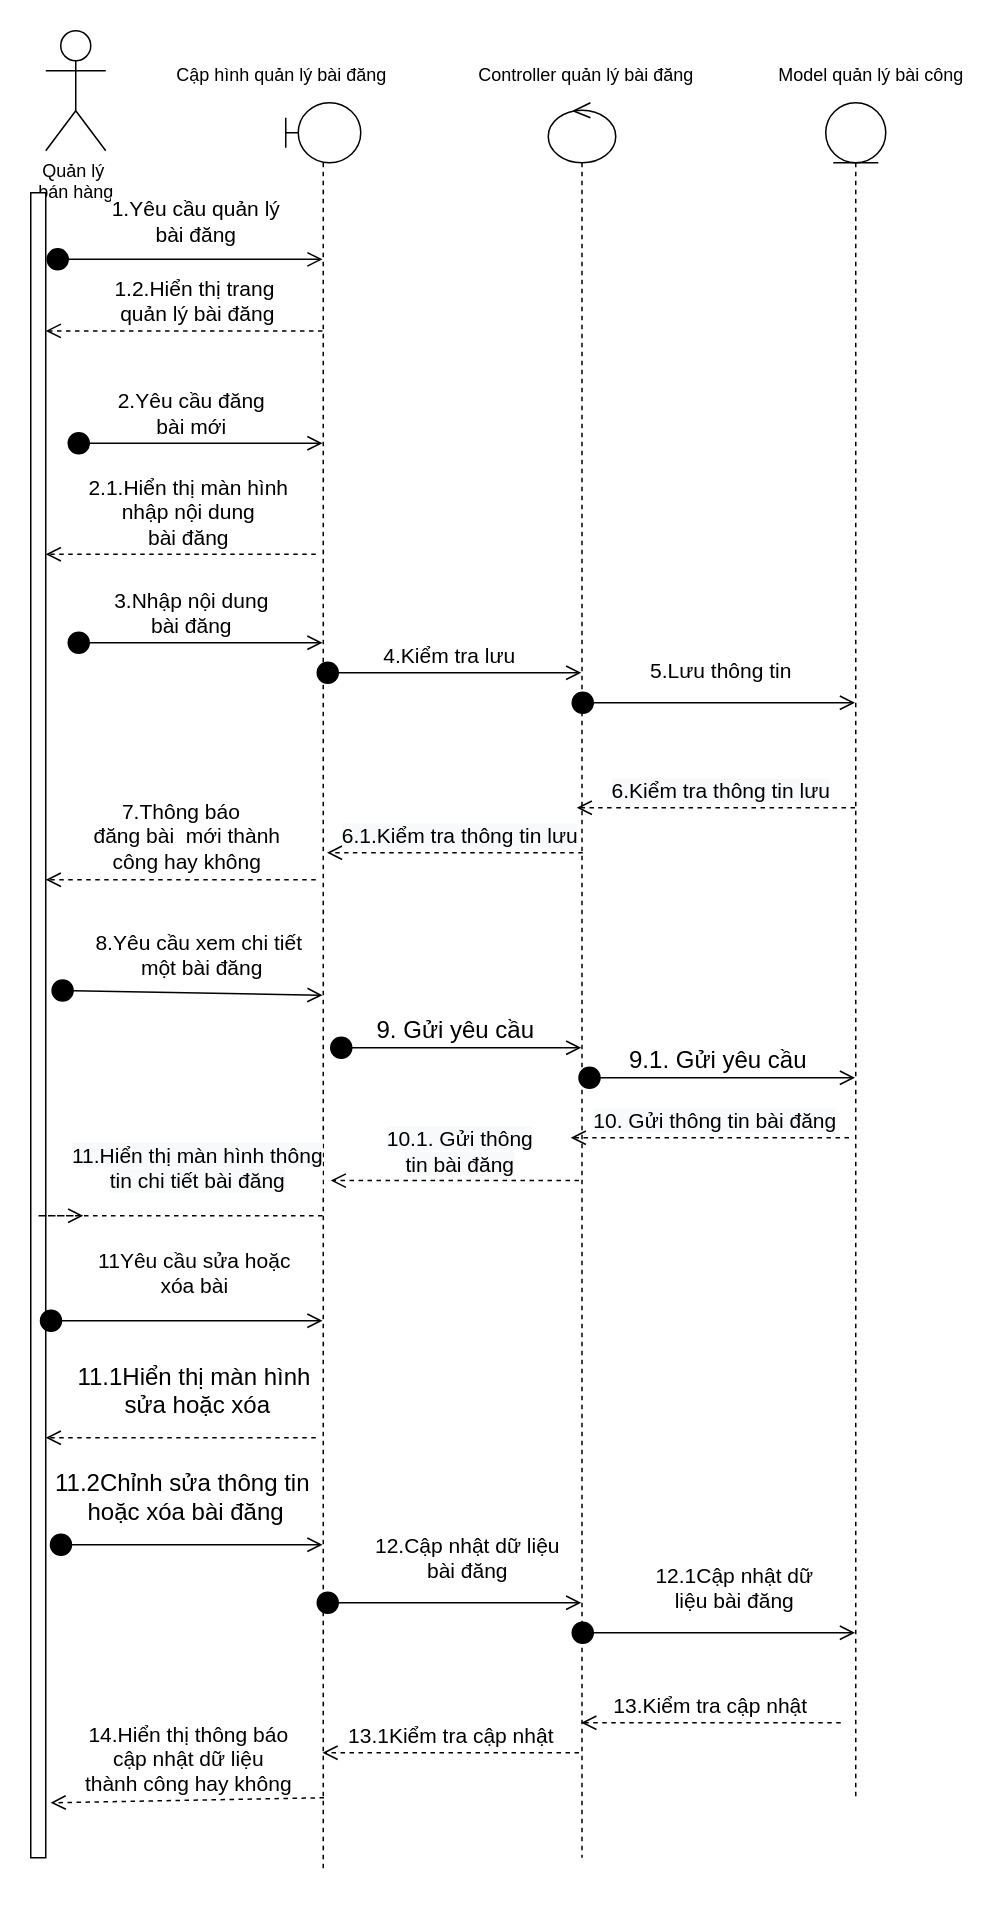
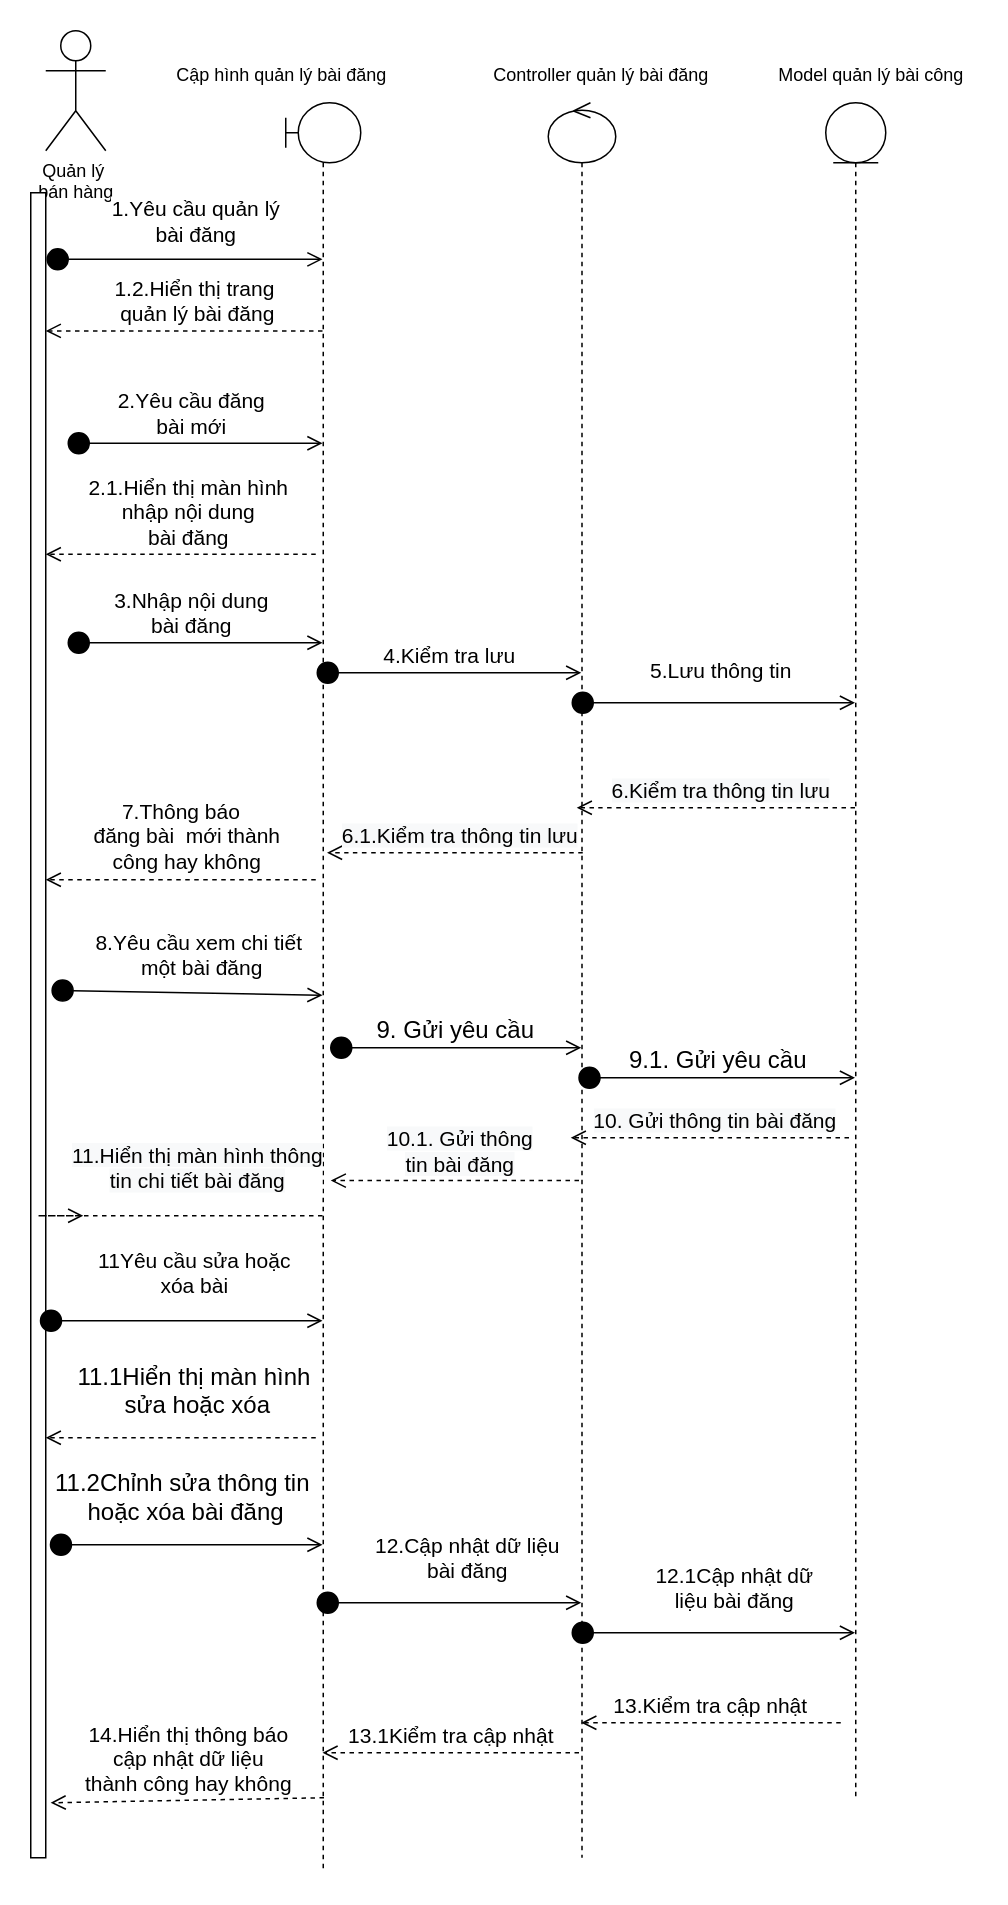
(586, 76) -> (601, 76)
